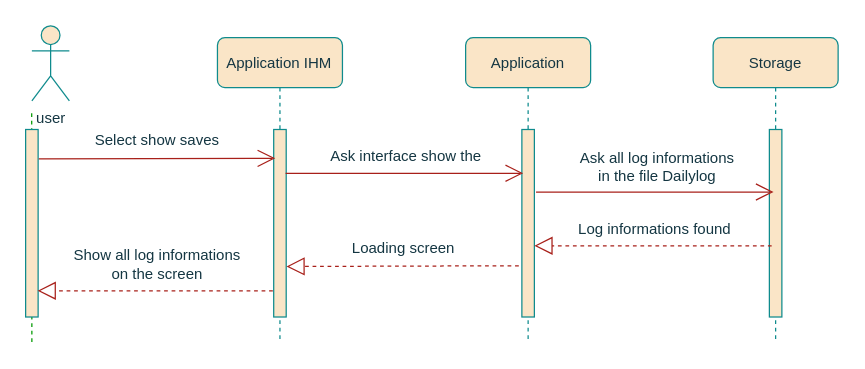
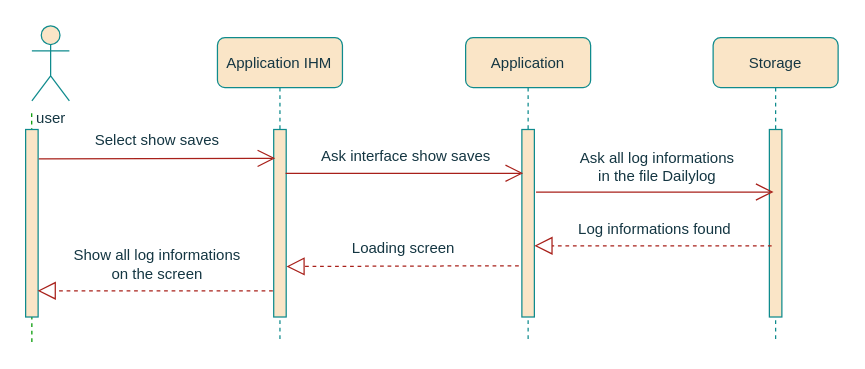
(406, 157) -> (406, 157)
